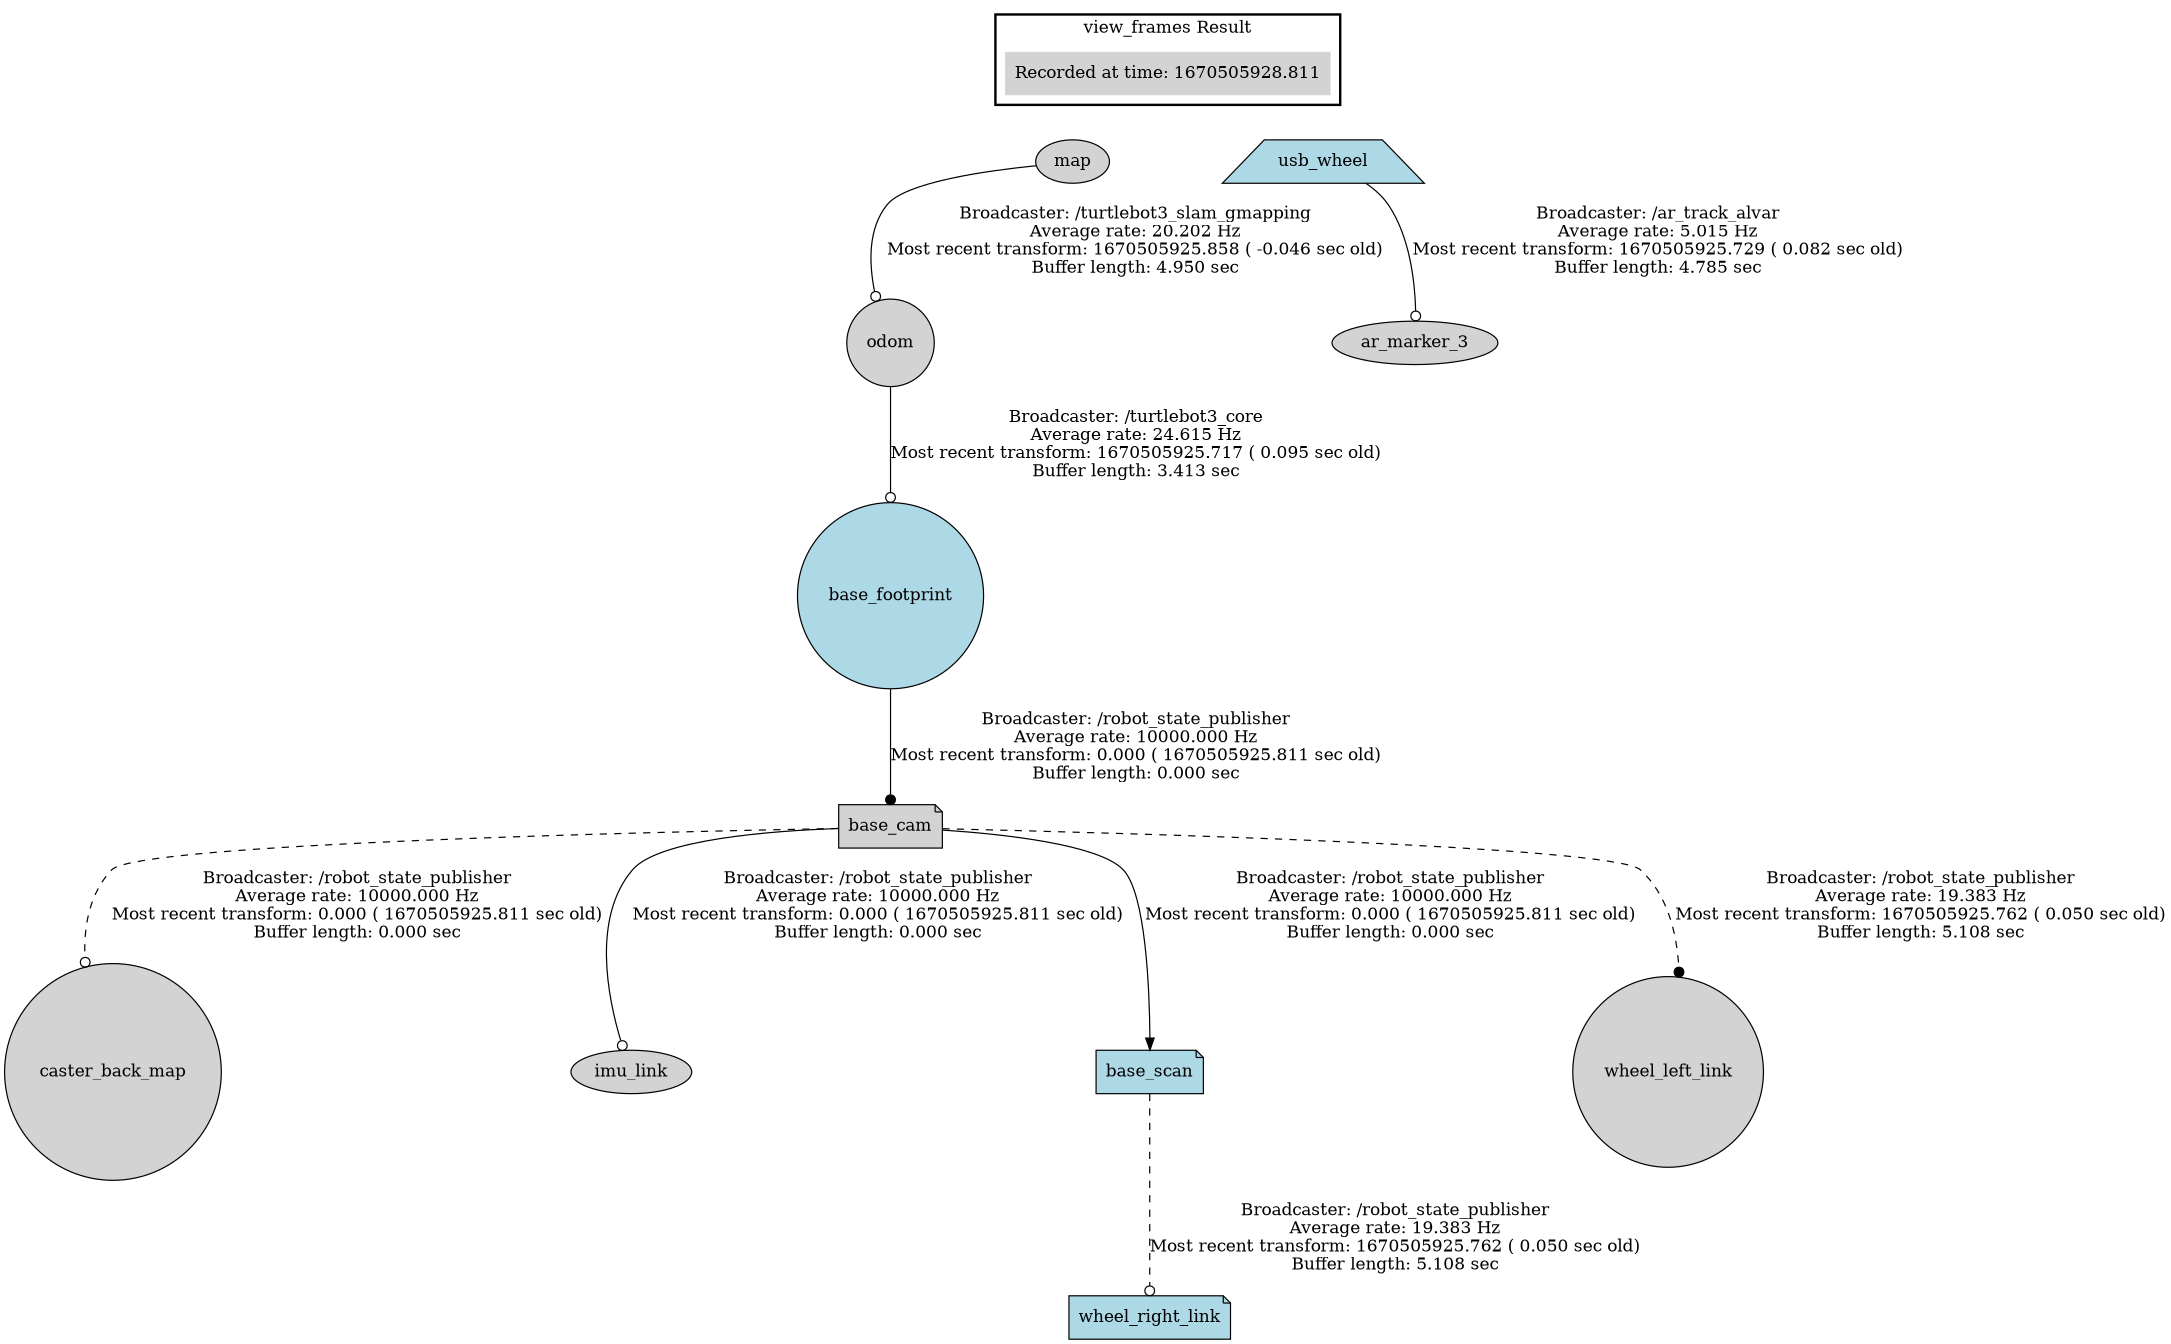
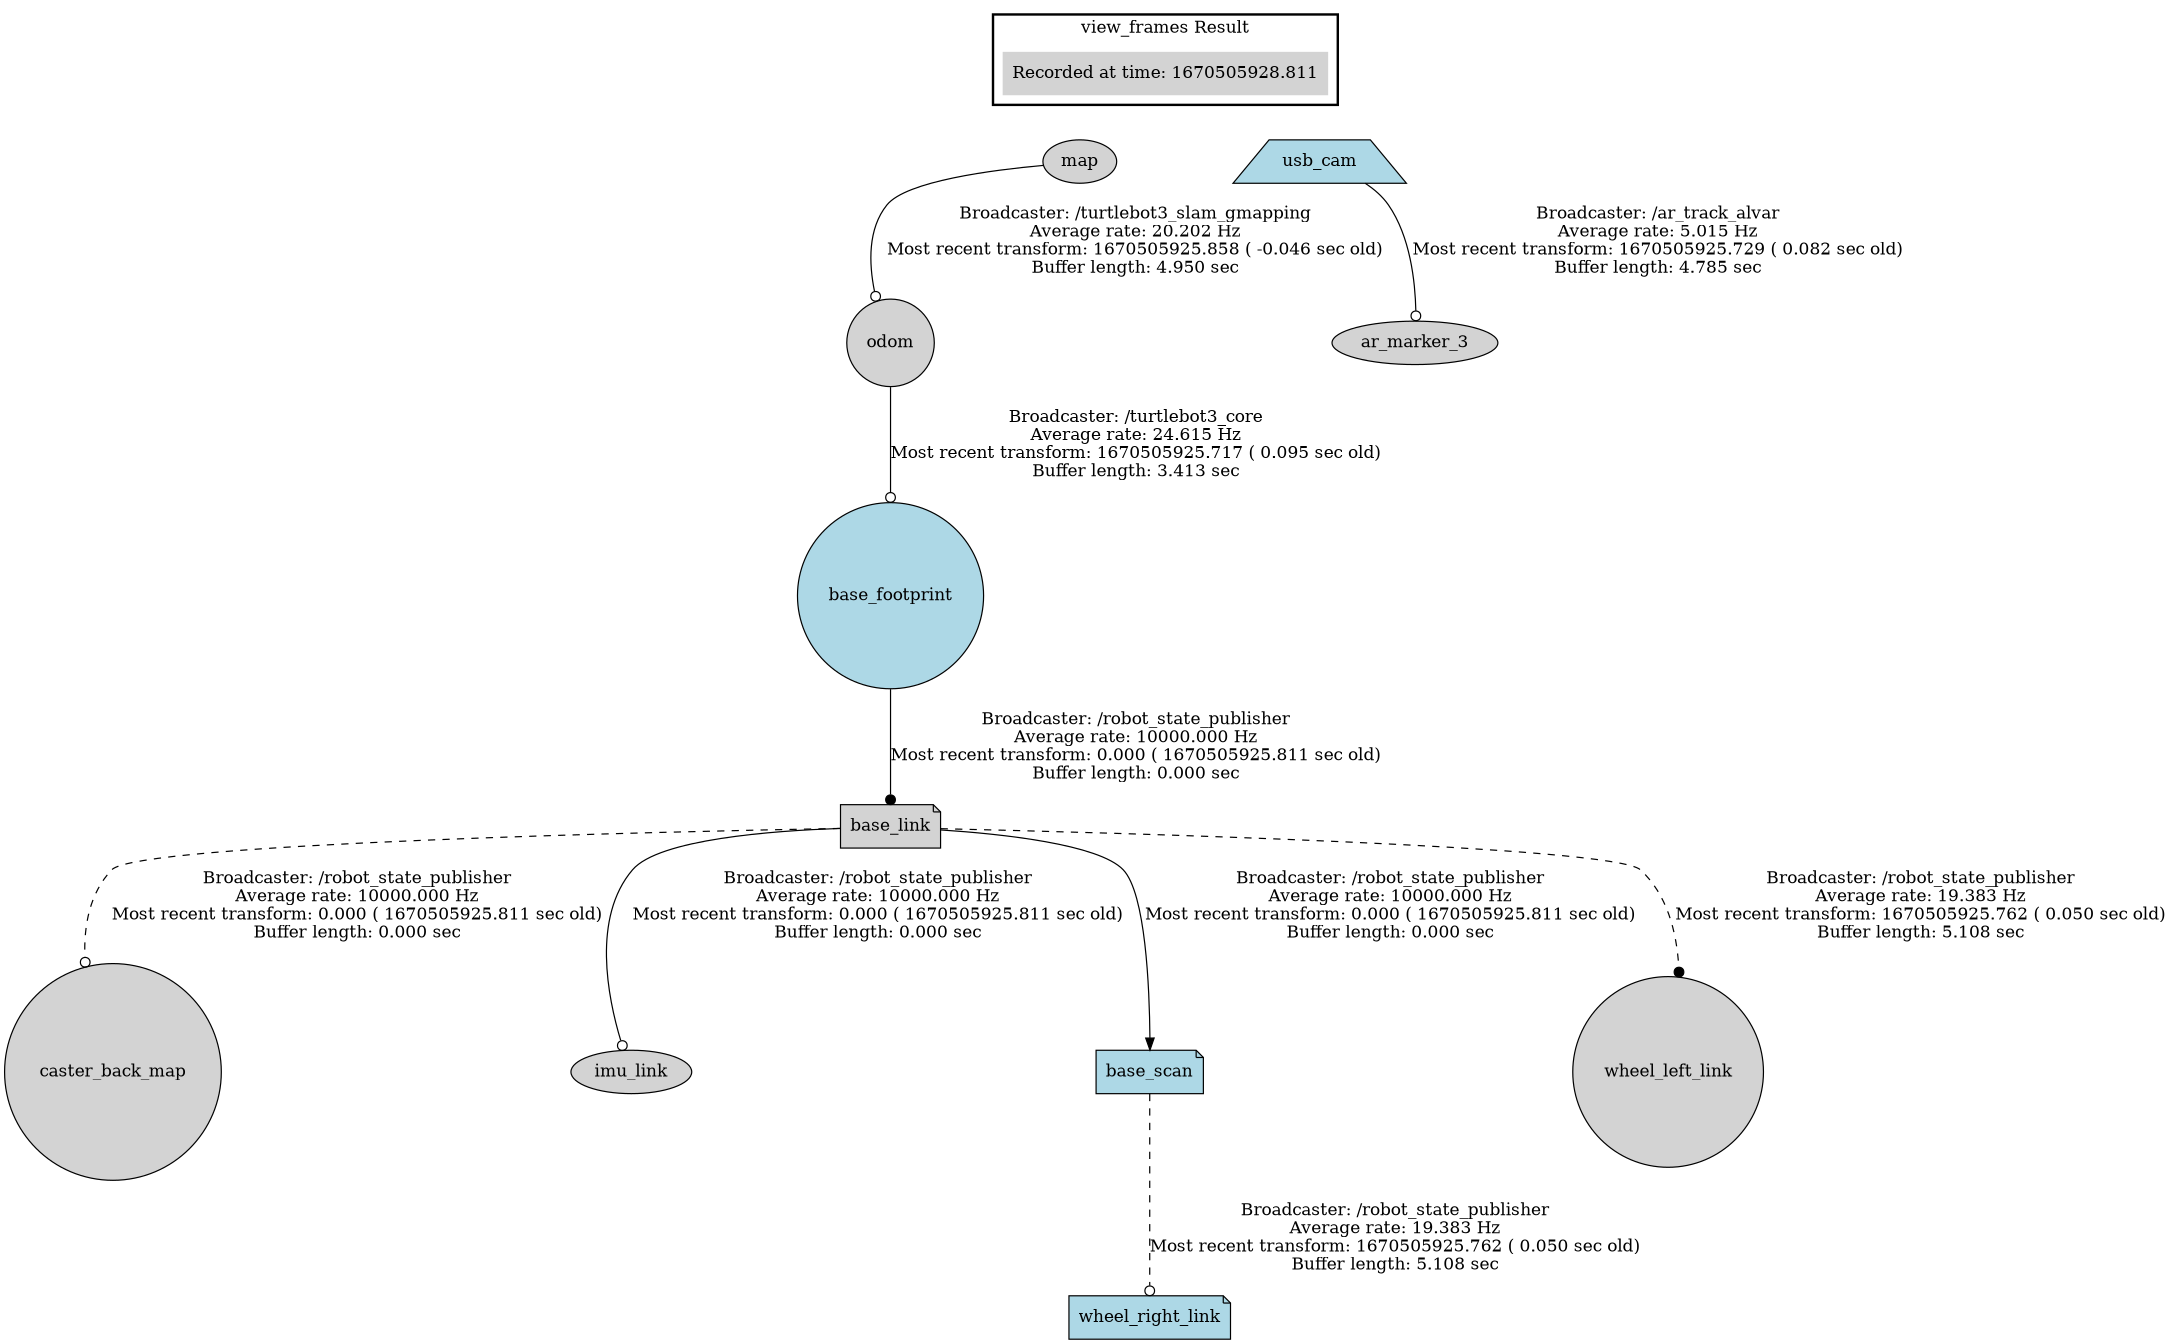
(1323, 162) -> (1320, 162)
(891, 826) -> (891, 826)
